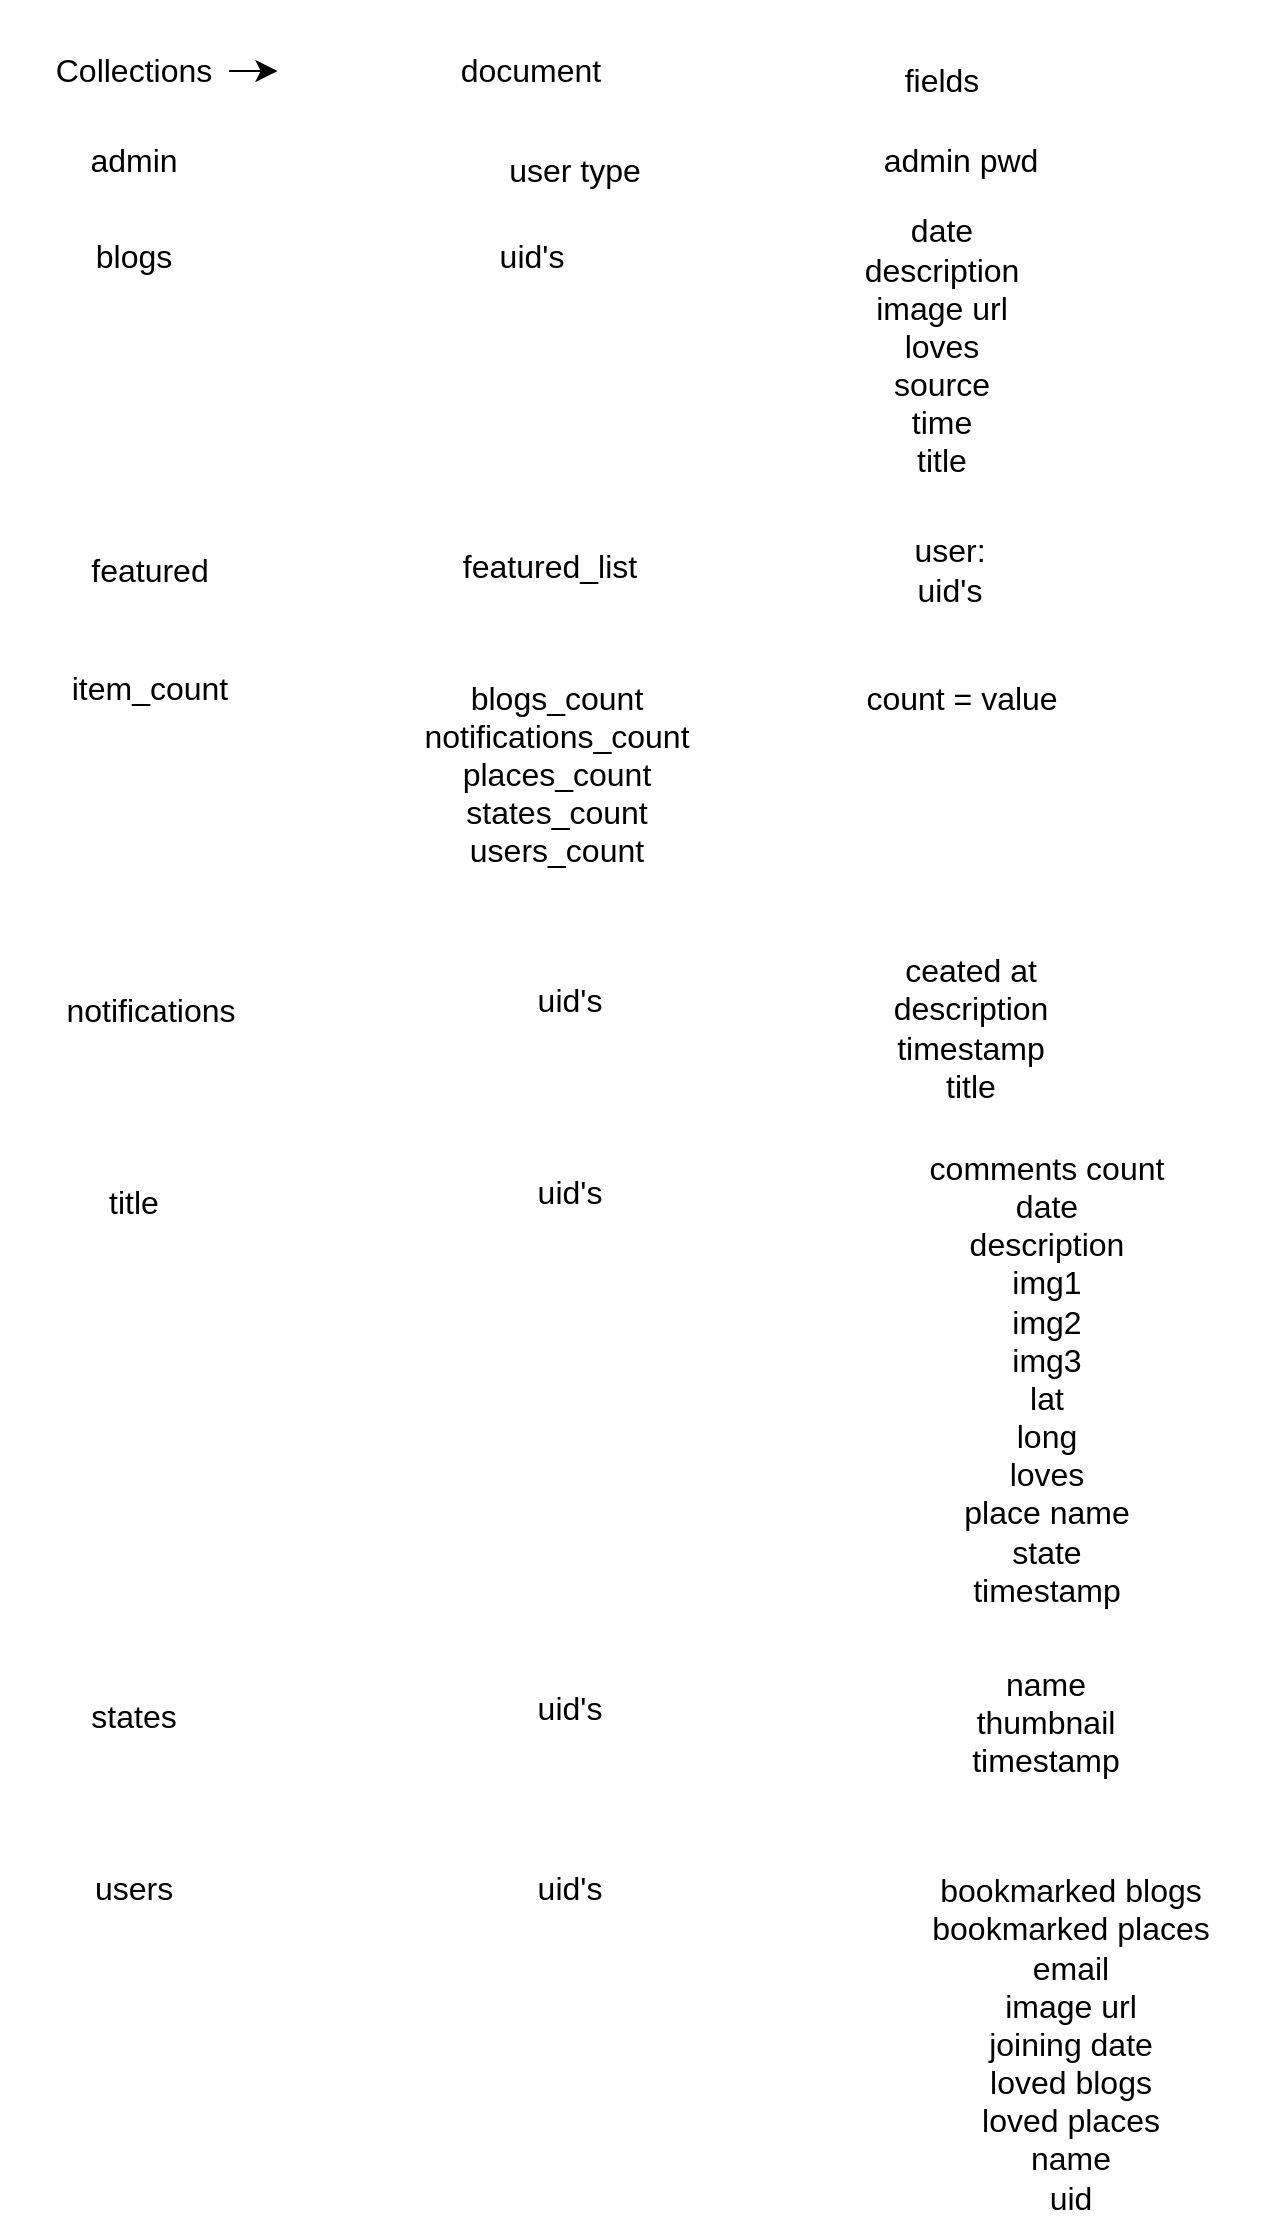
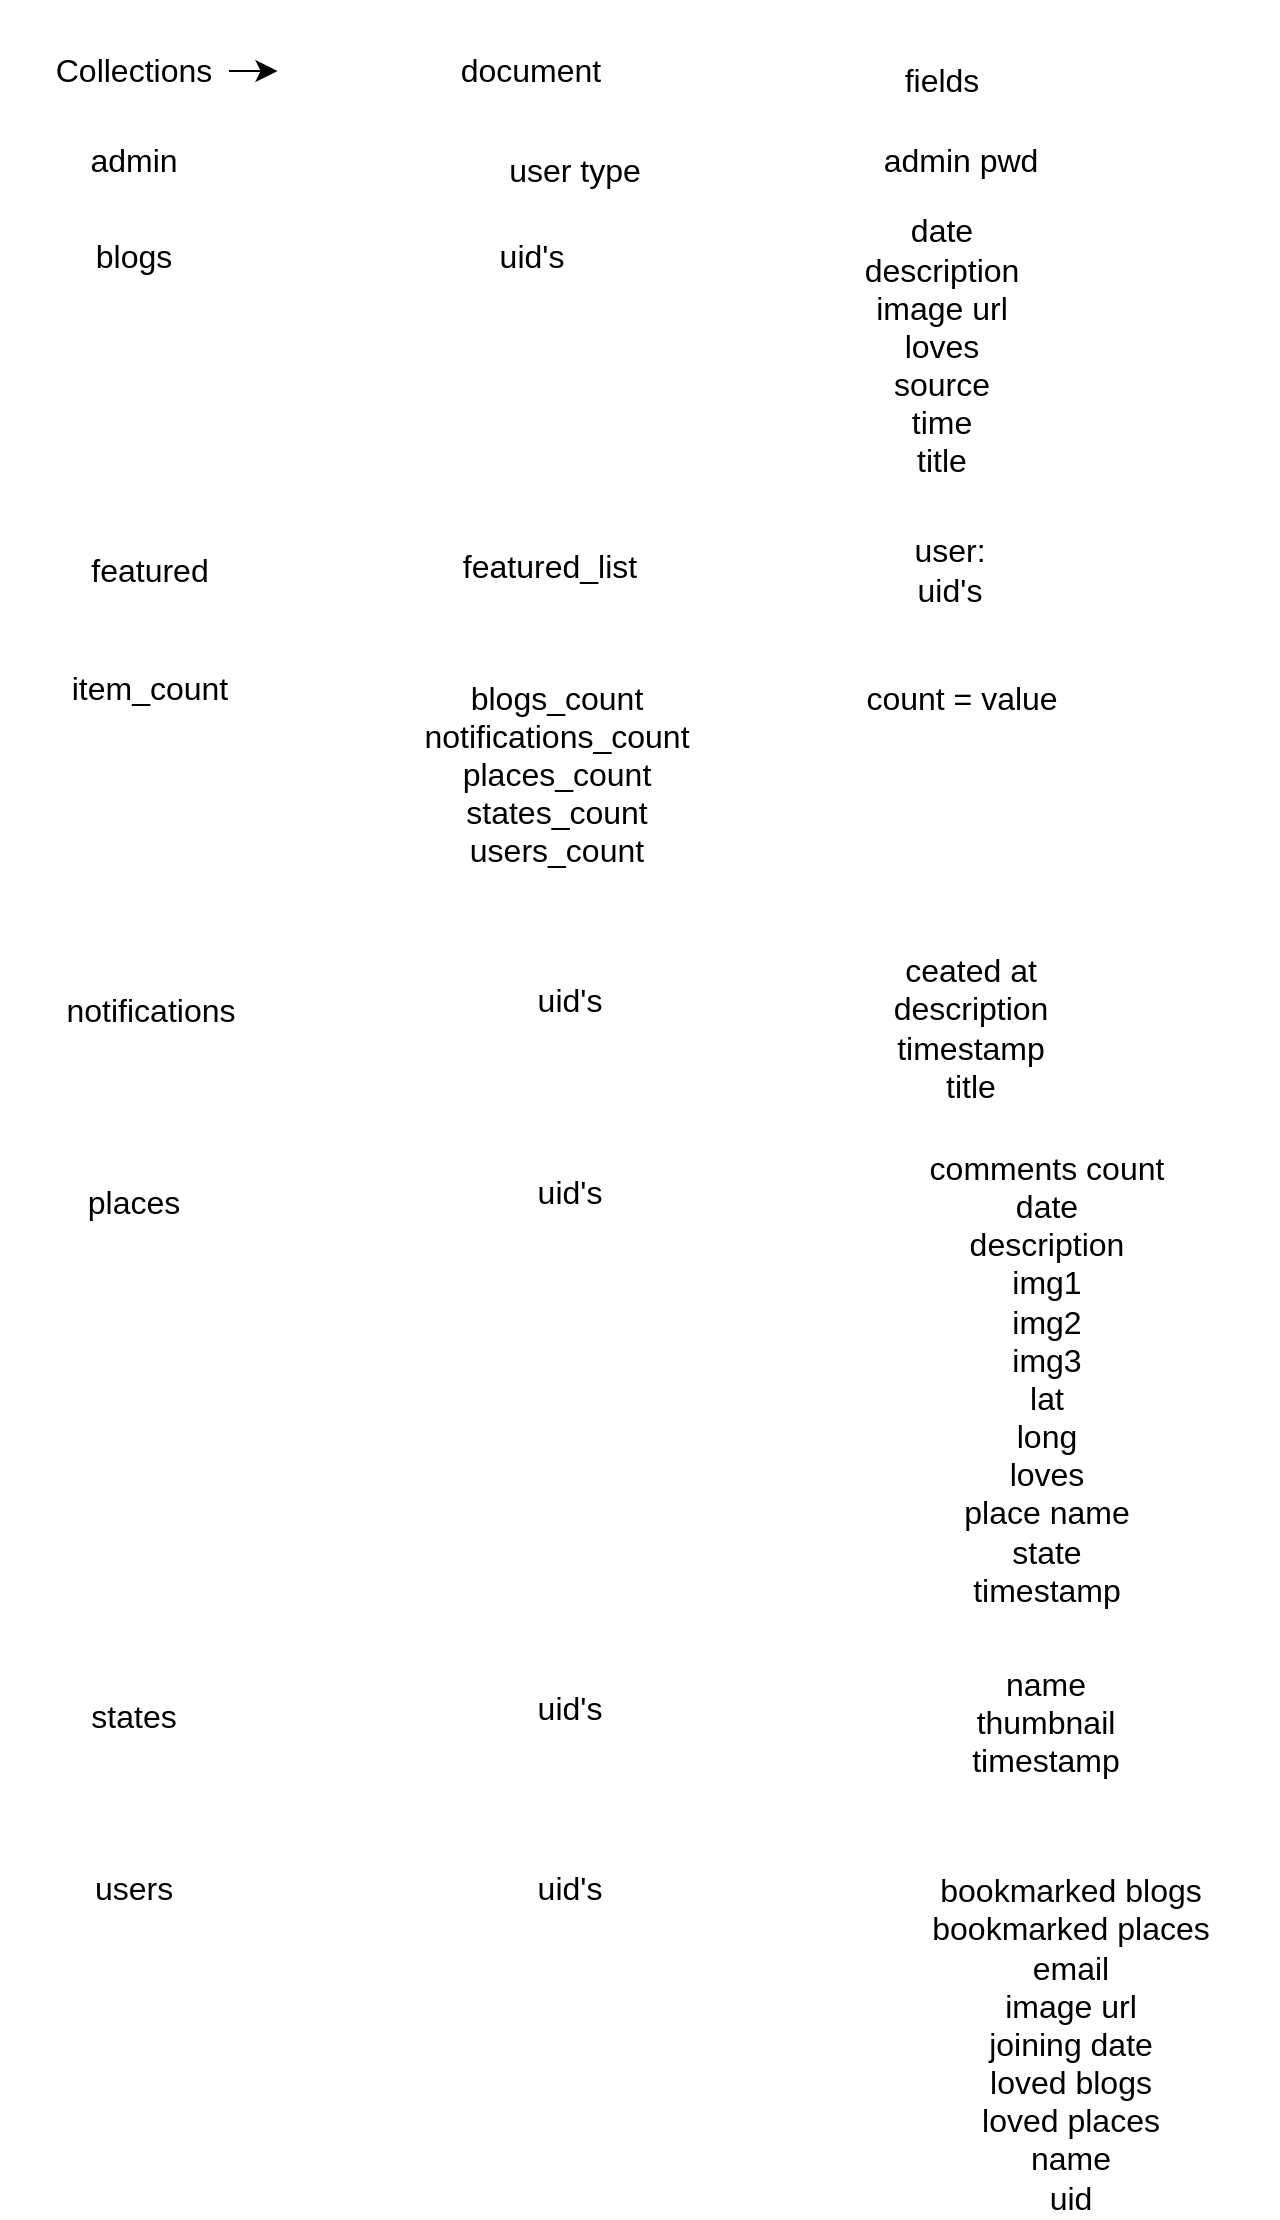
(135, 1203) -> (135, 1203)
